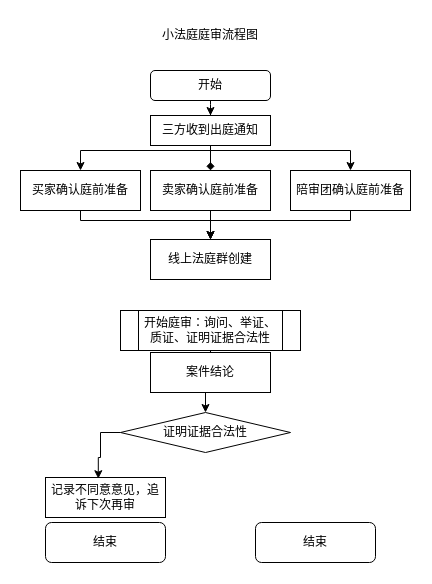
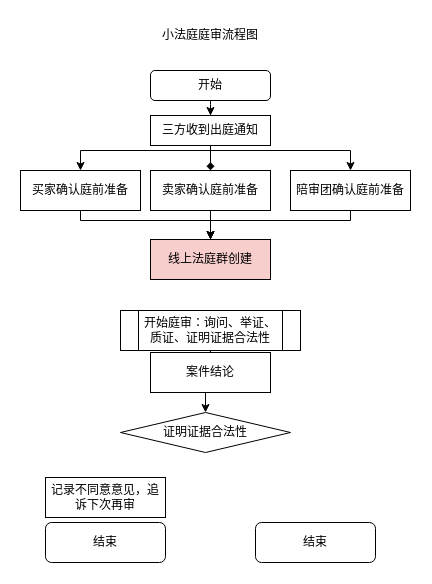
(211, 260) -> (211, 260)
(101, 443) -> none
